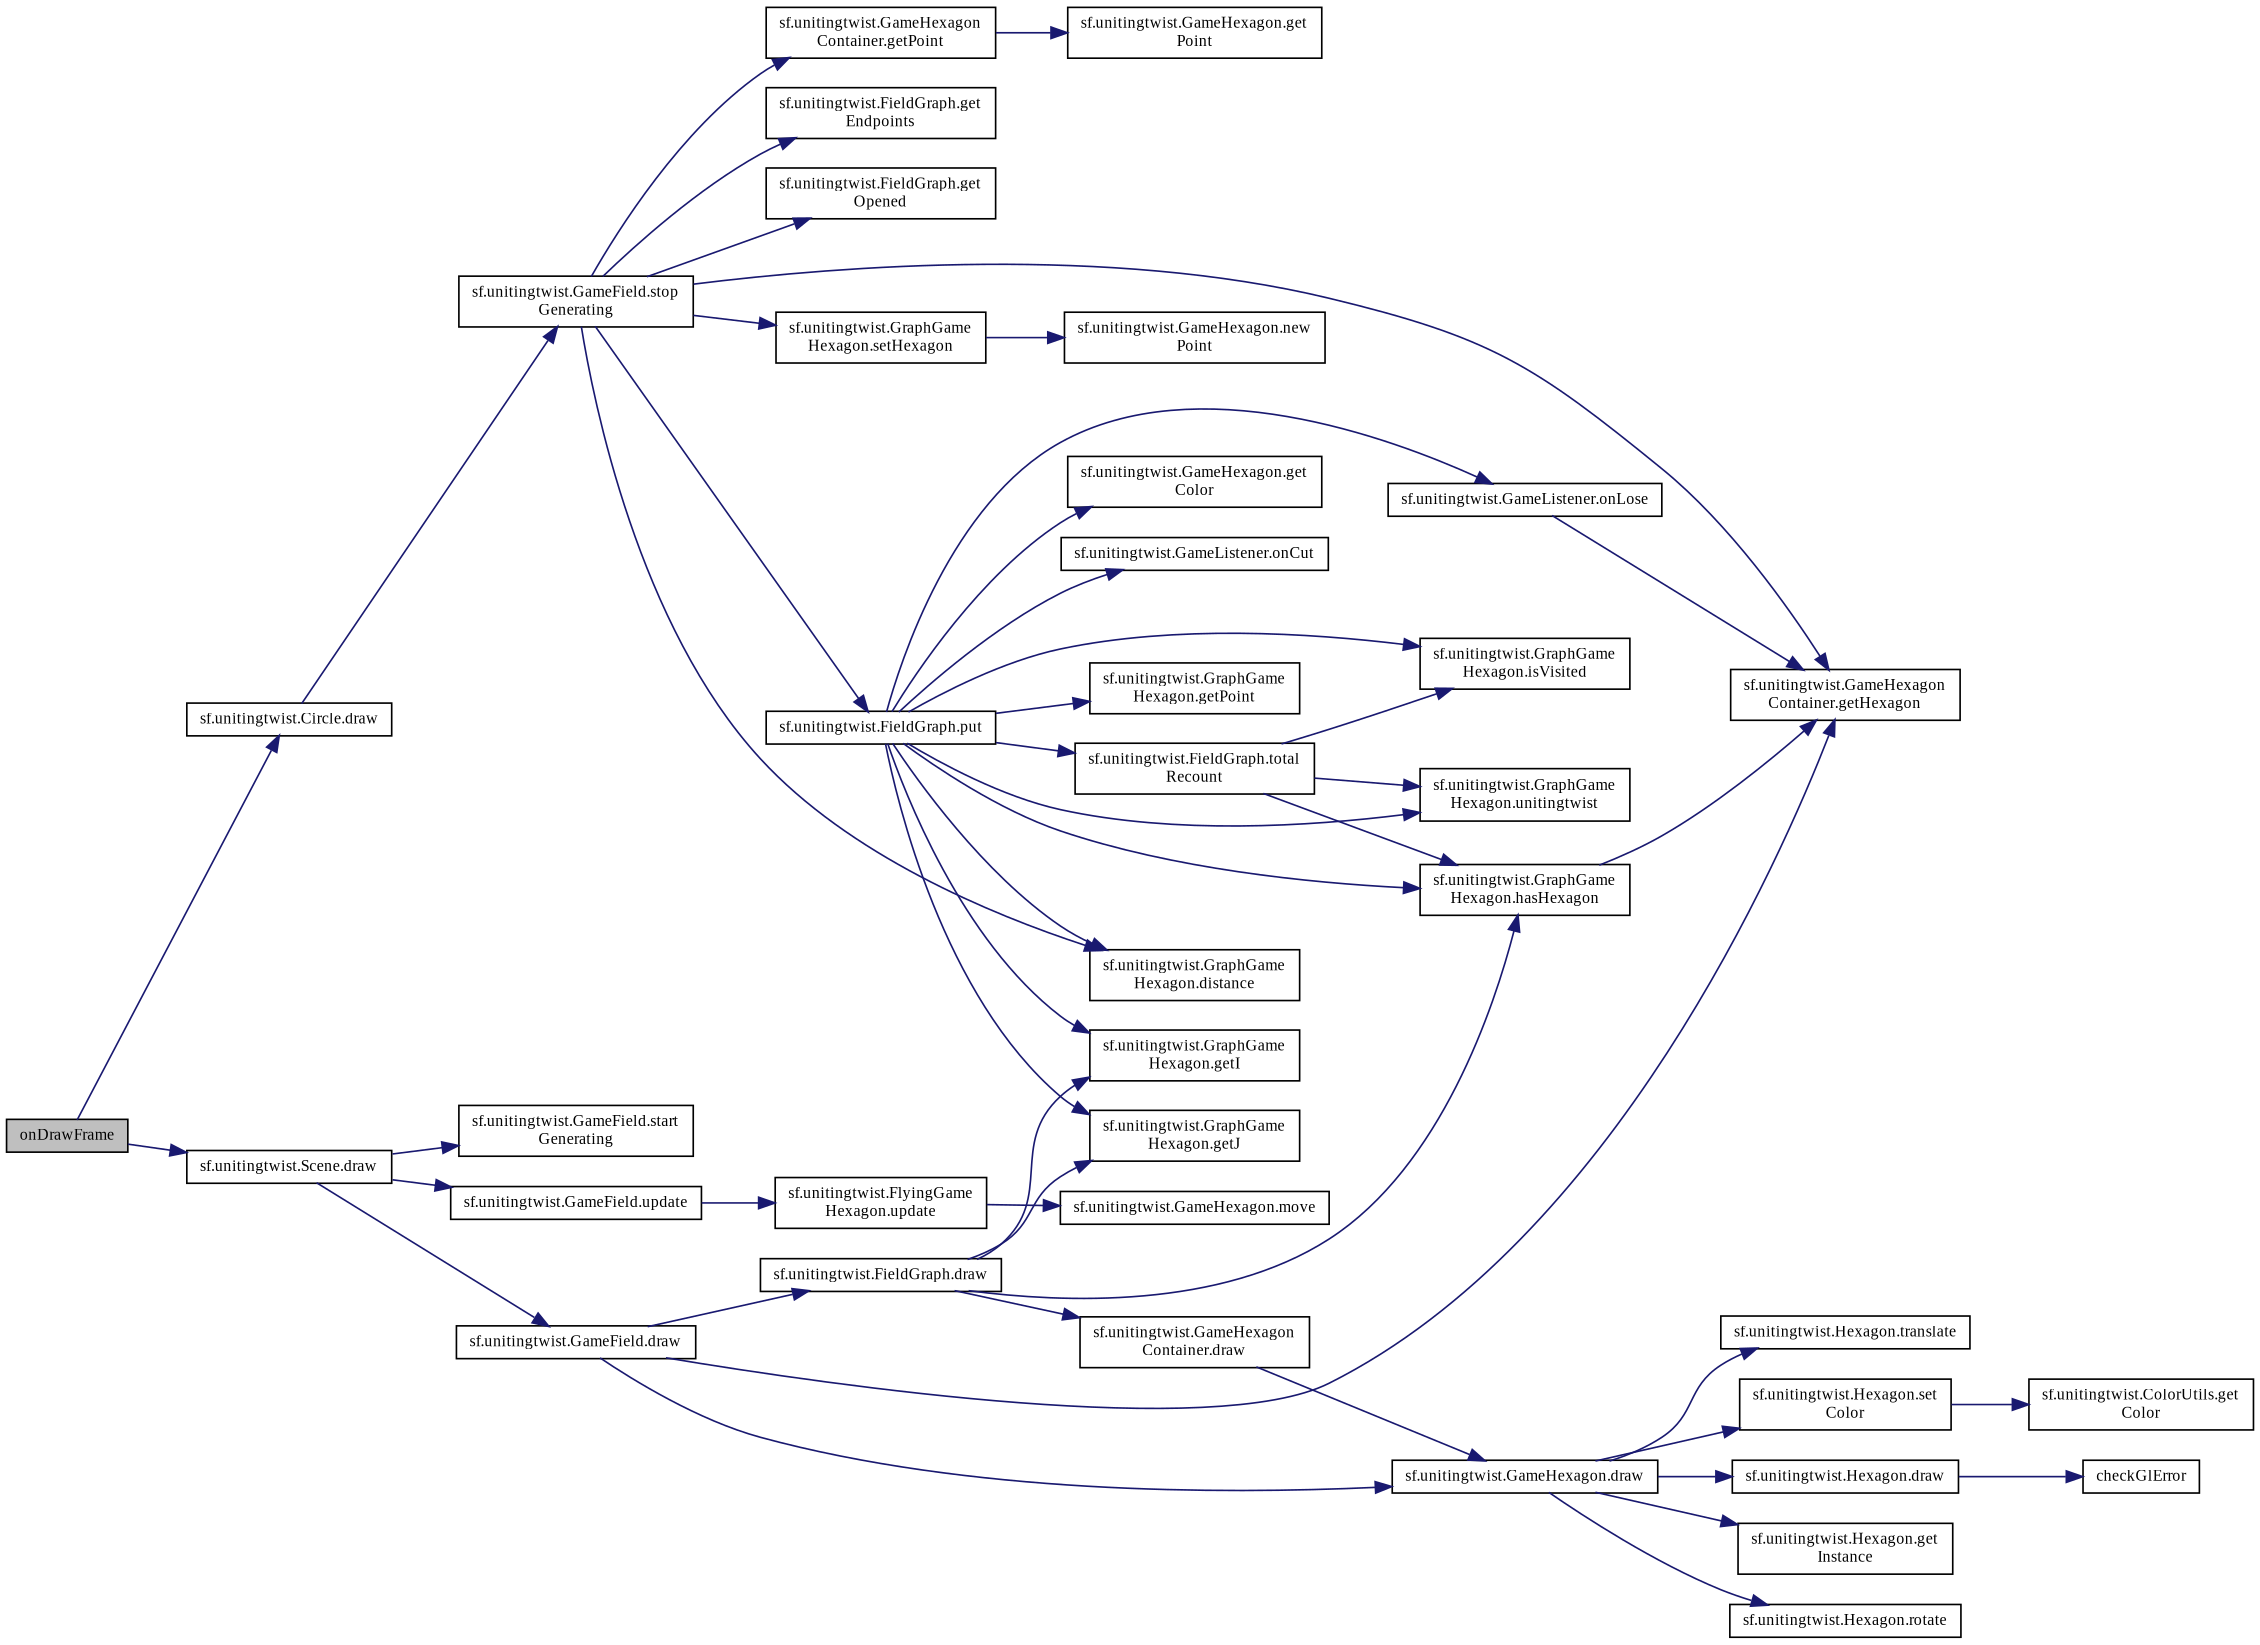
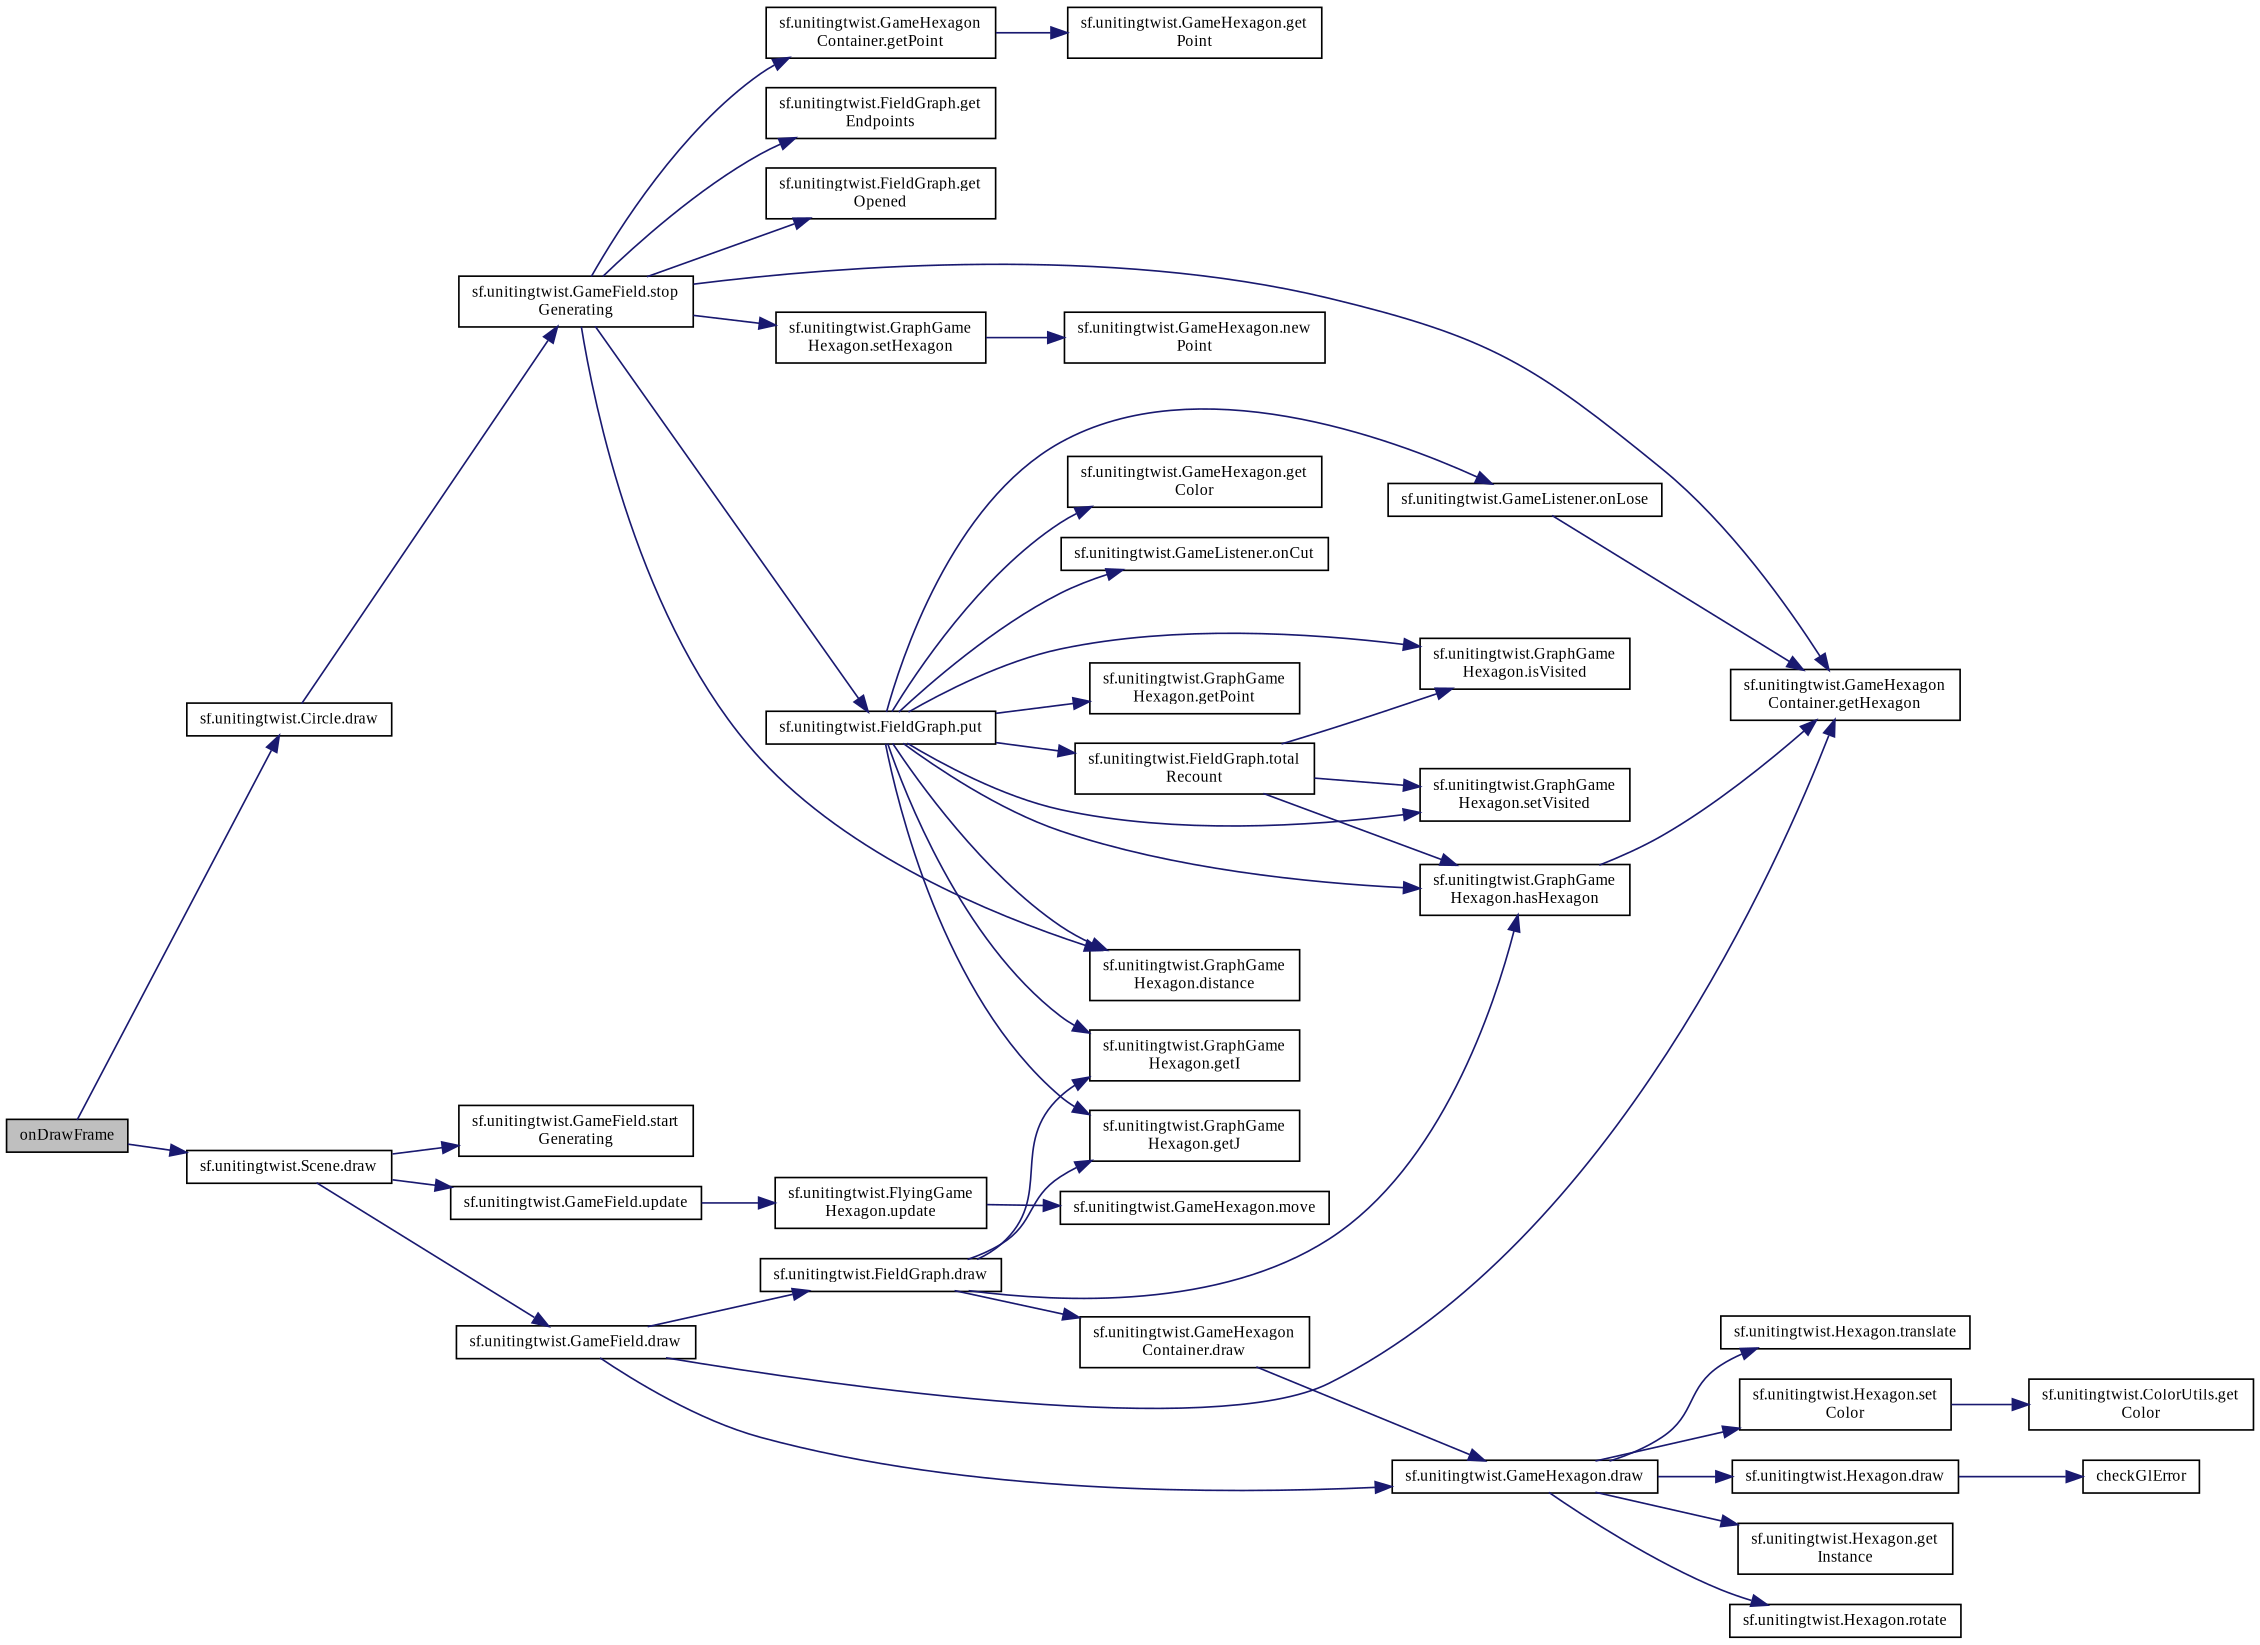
(1525, 795) -> (1525, 795)
